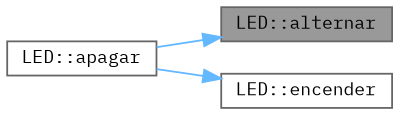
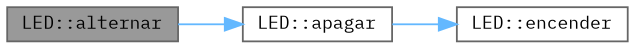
(180, 44) -> (201, 24)
